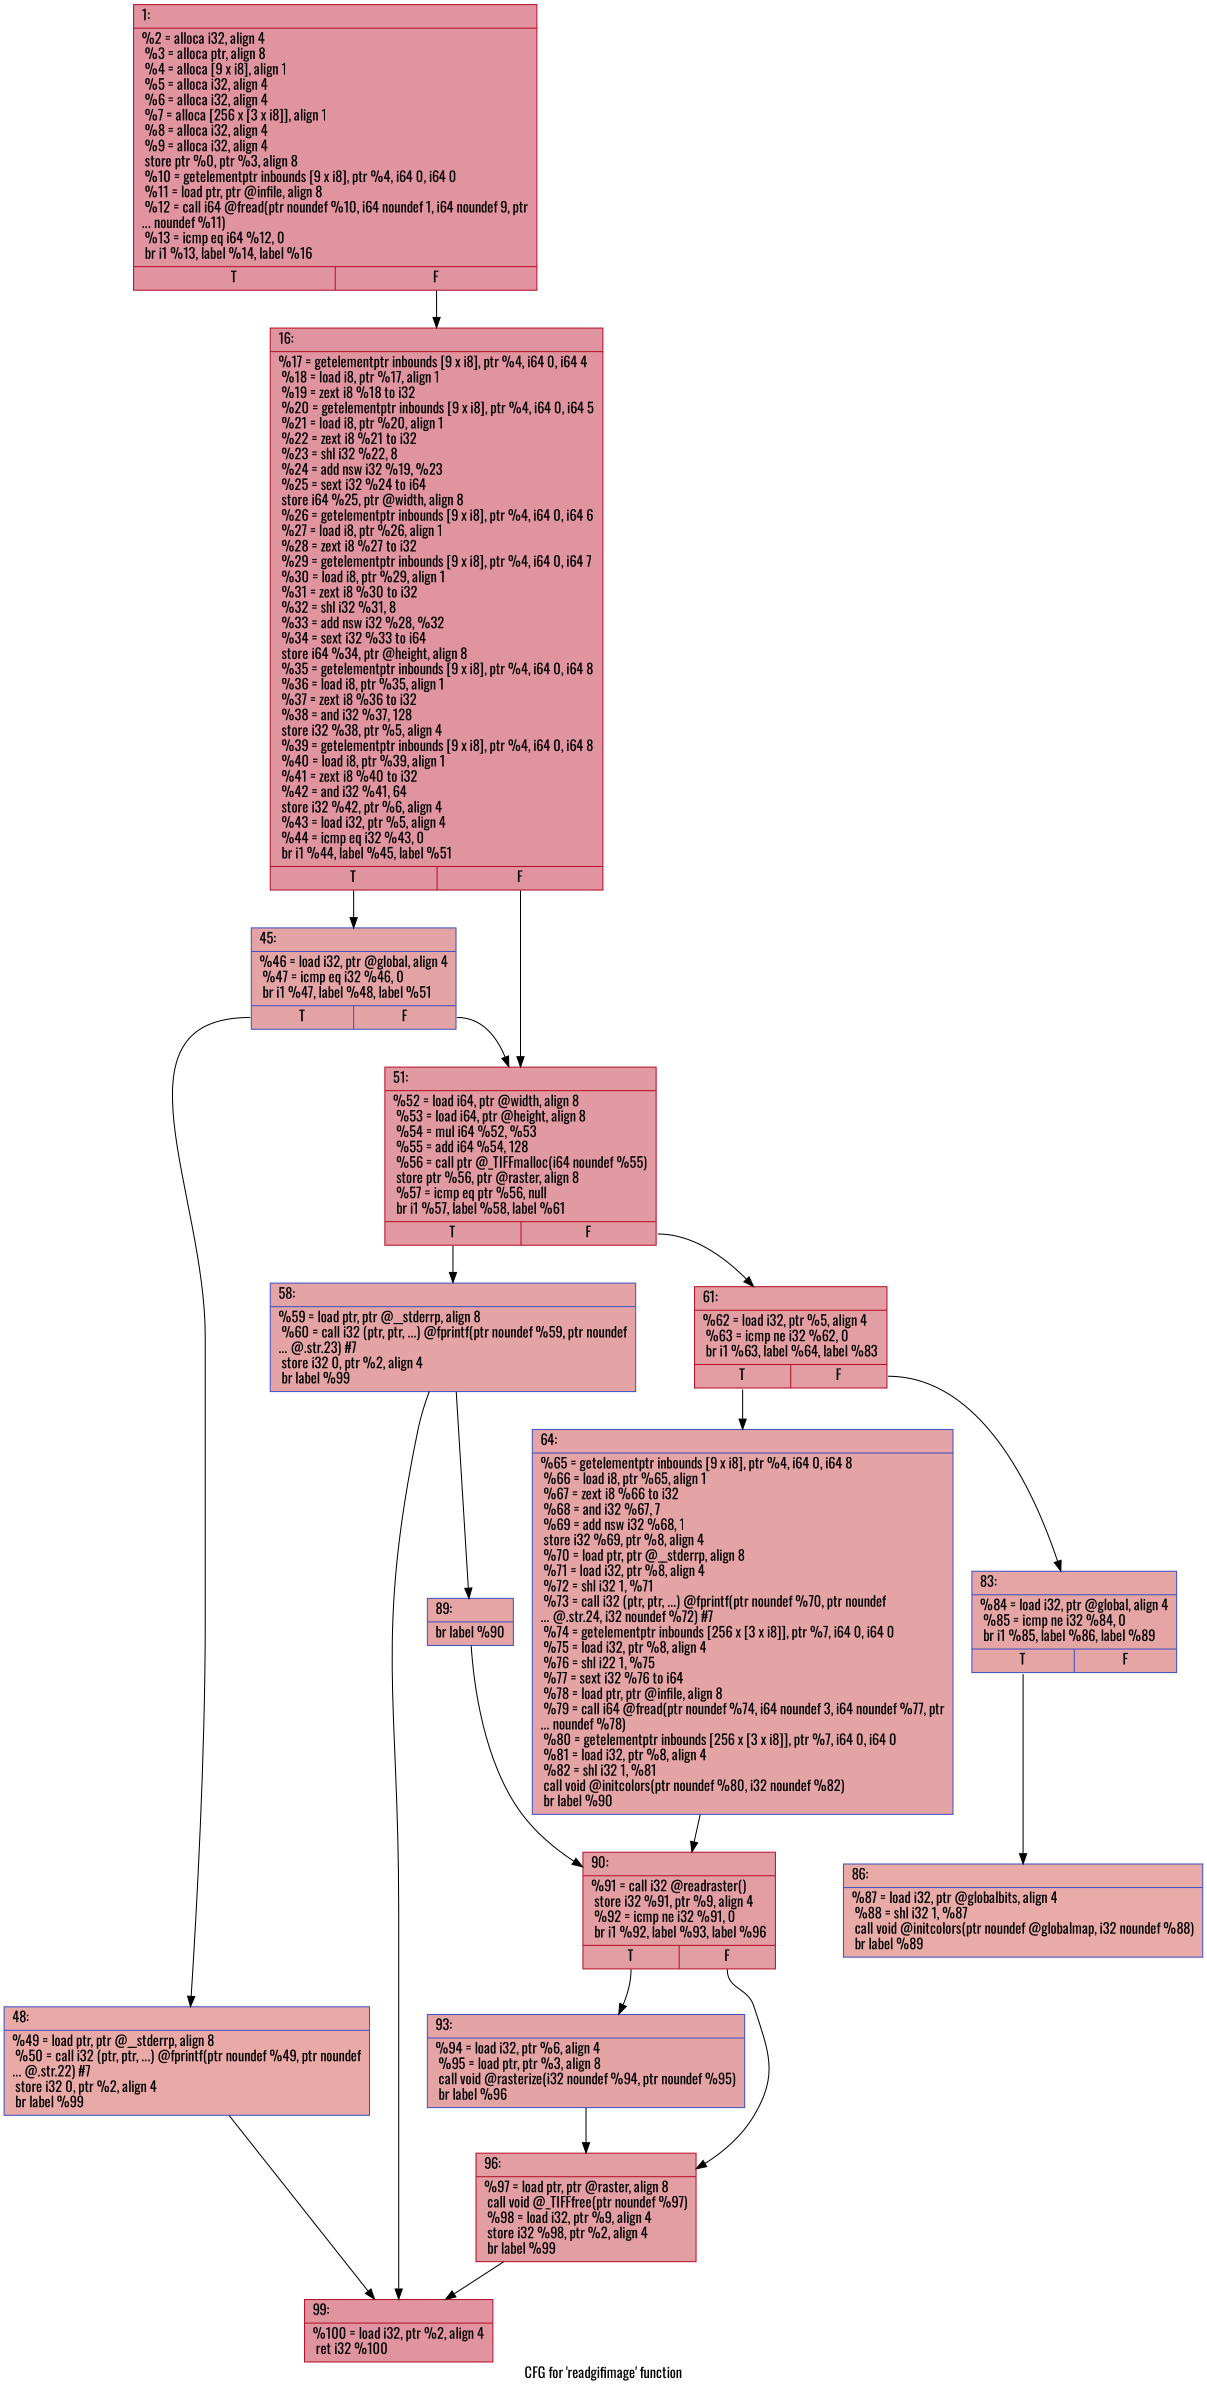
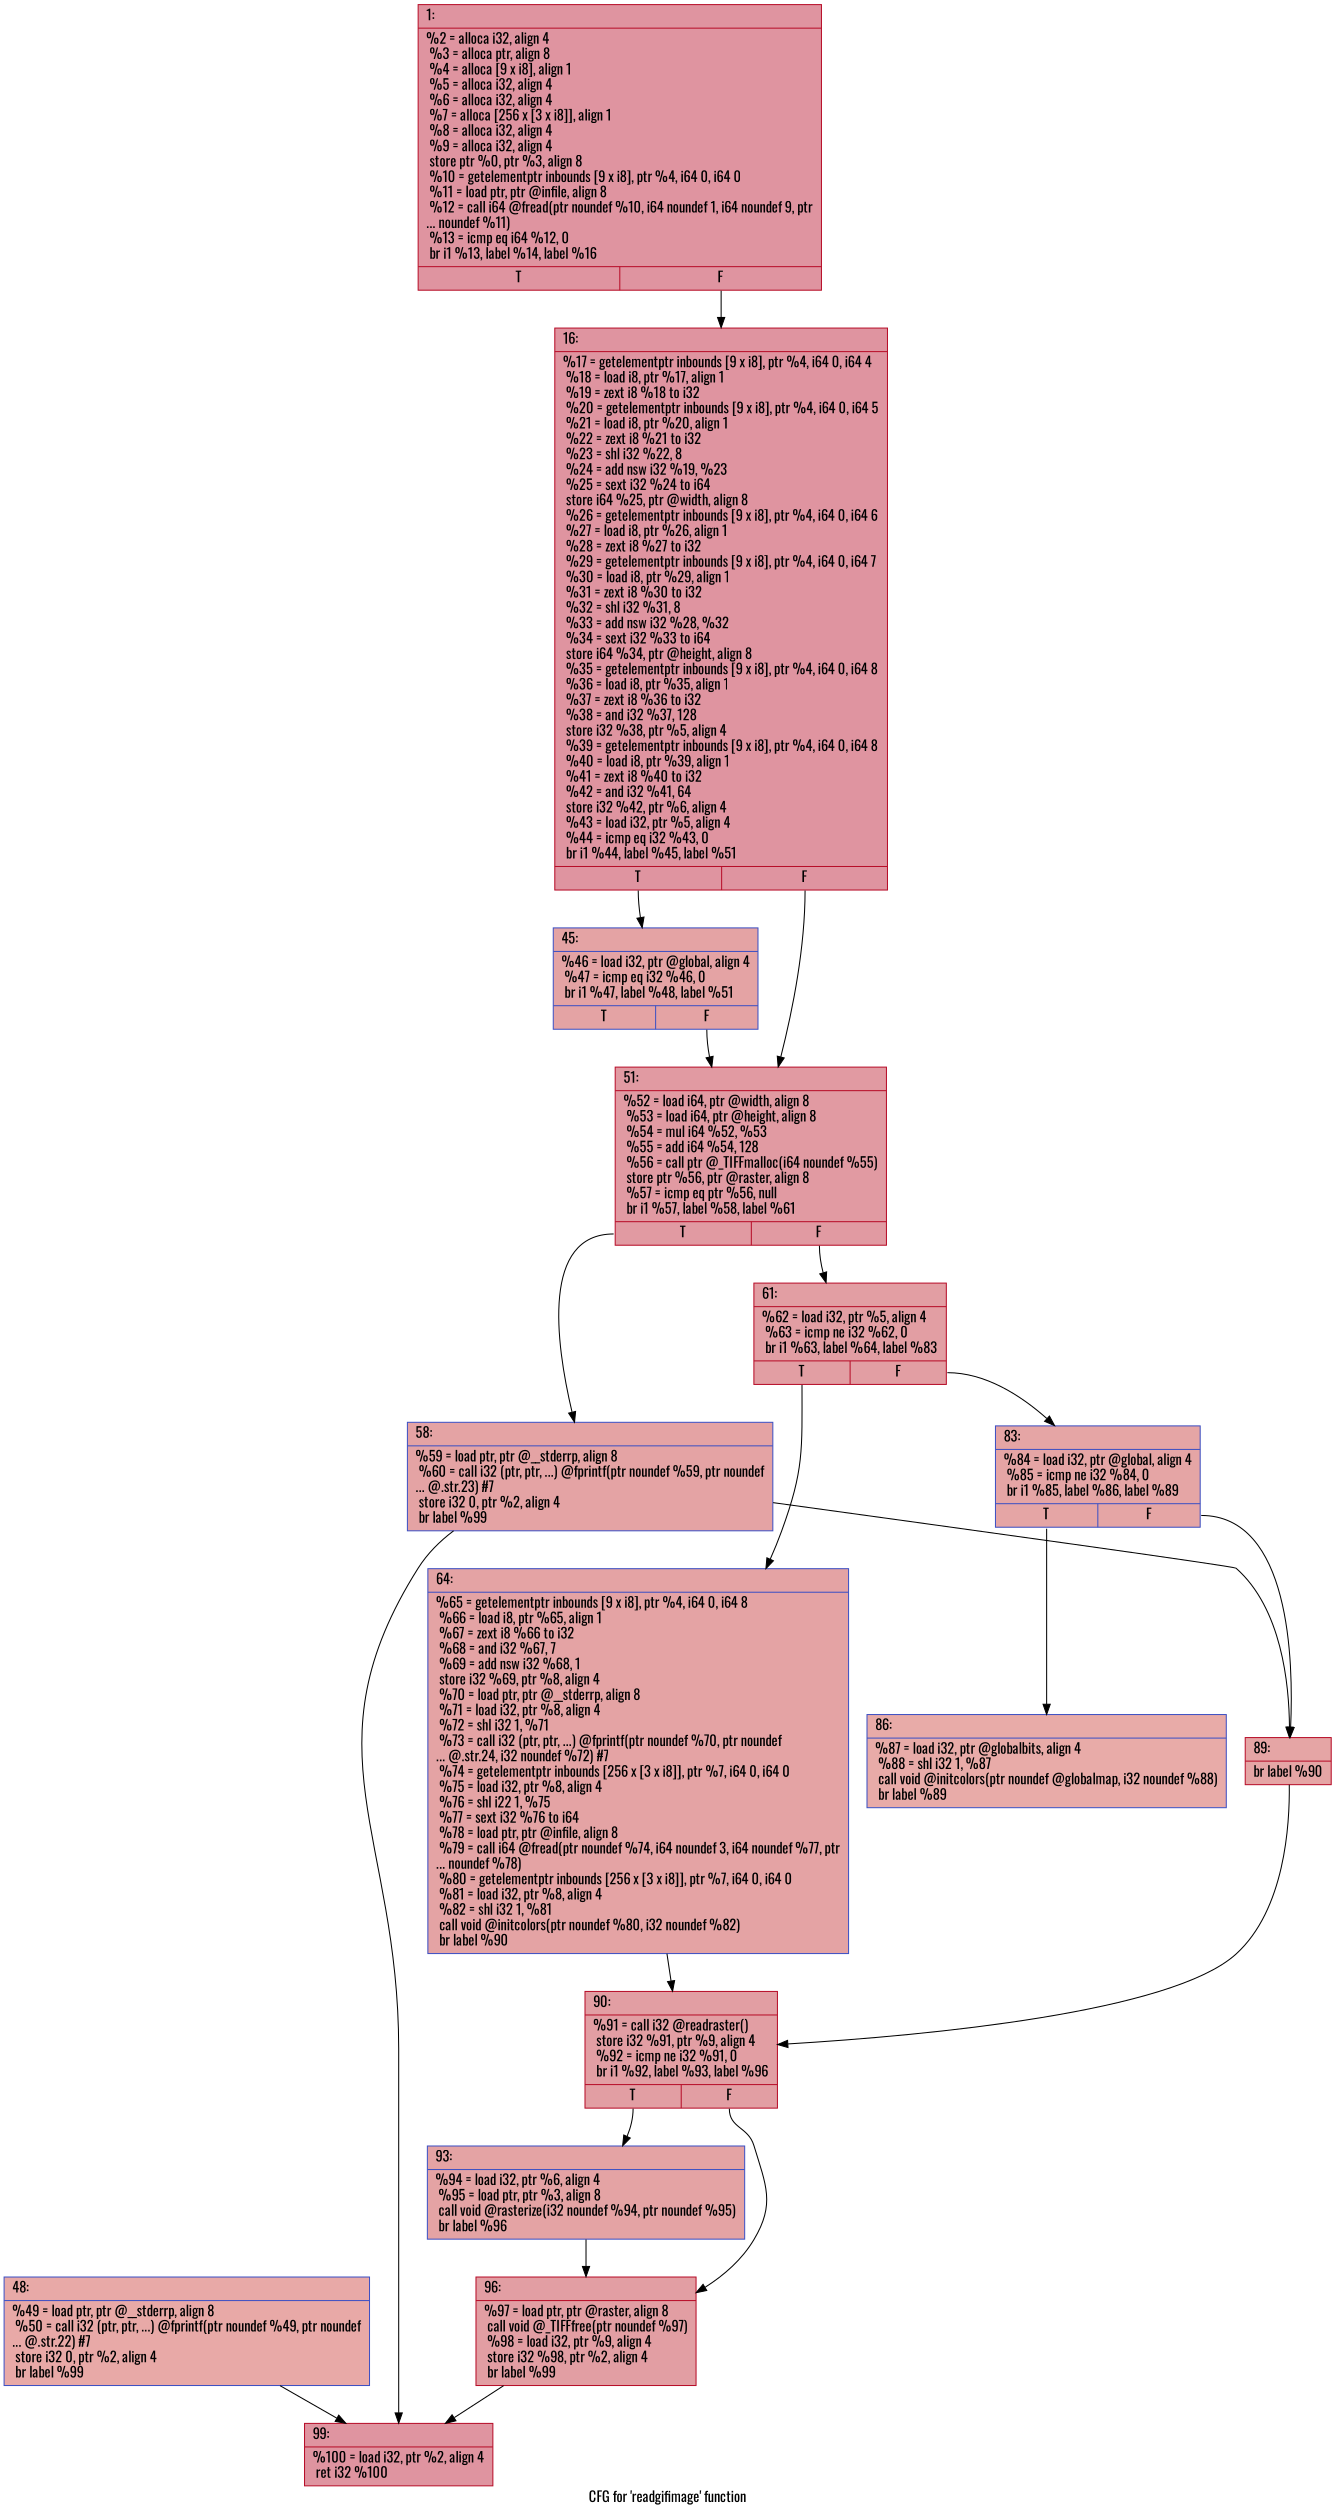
(205, 1482) -> none
none -> (1281, 1601)
(470, 1622) -> (1288, 1761)
